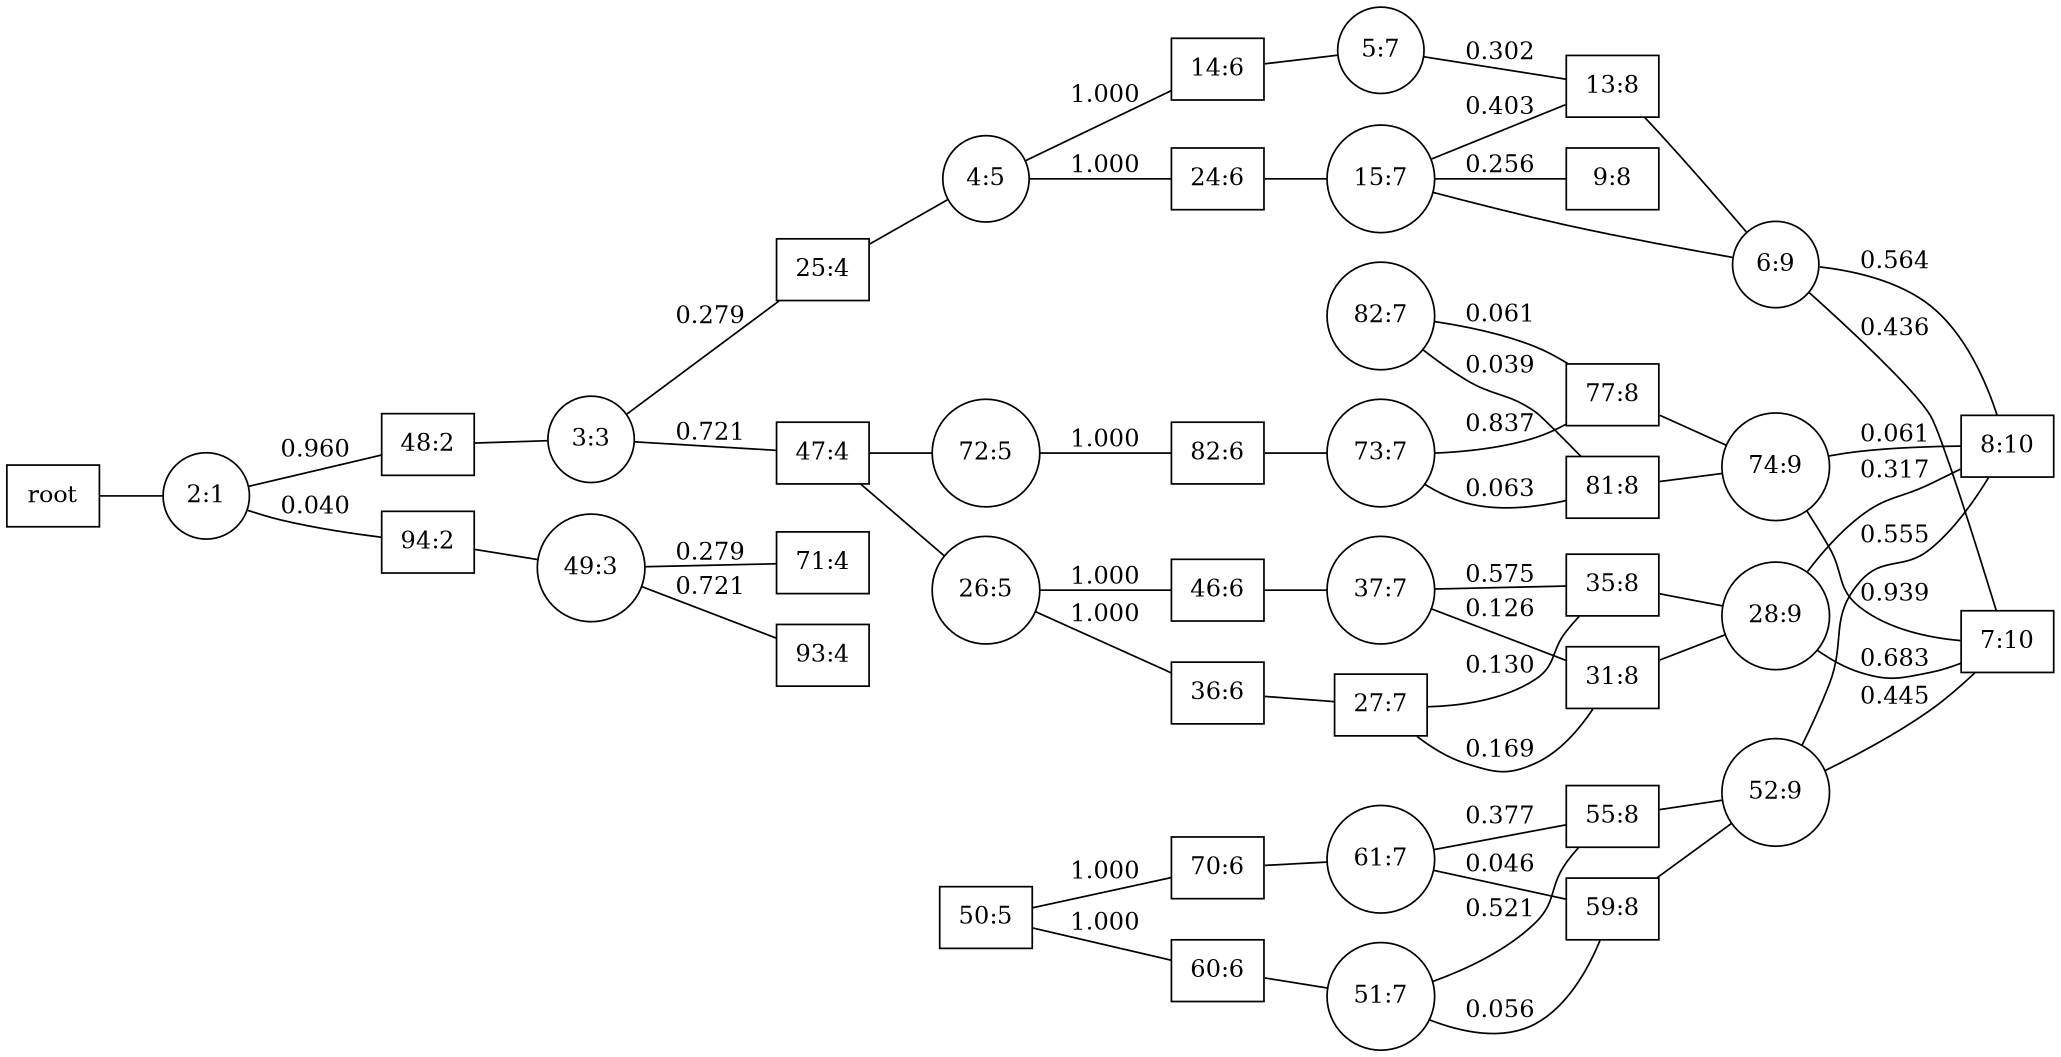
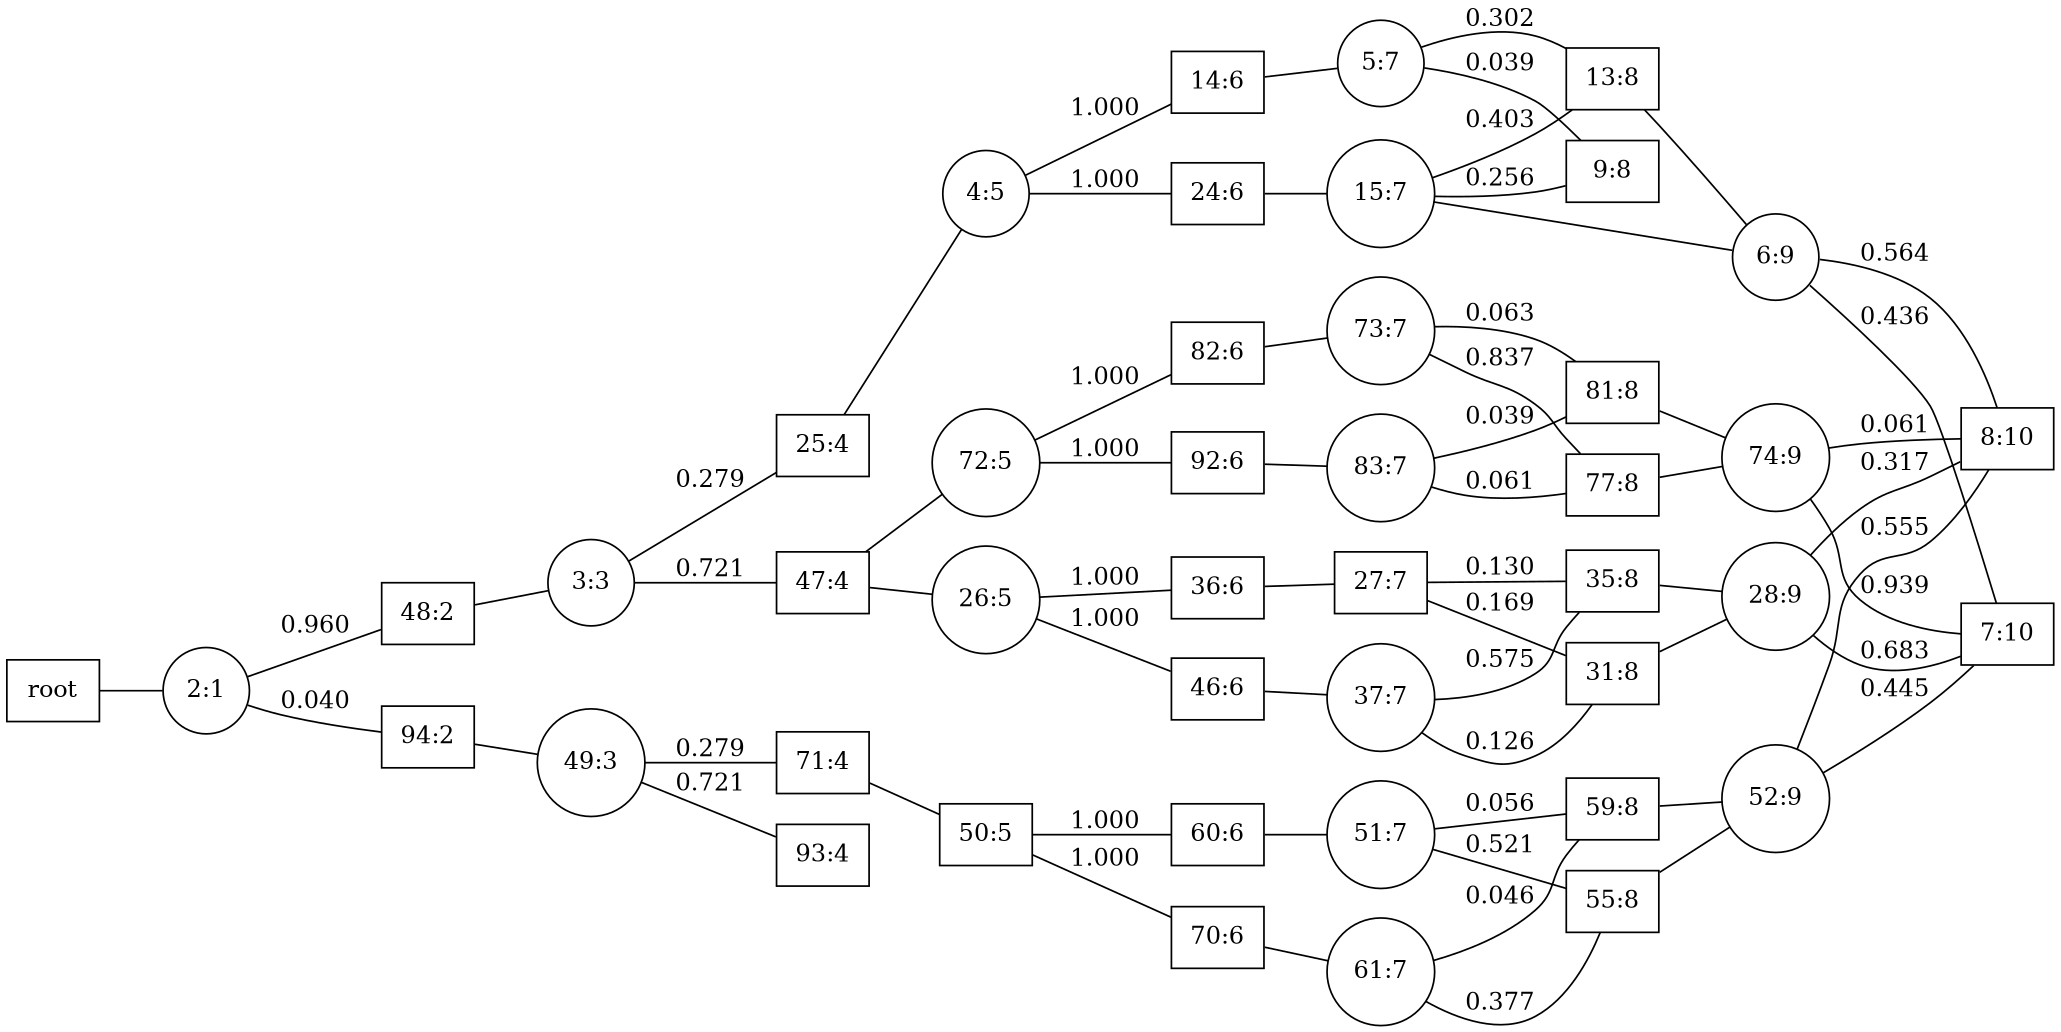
none -> (1510, 89)
(1381, 316) -> (1381, 468)
none -> (1218, 463)
none -> (905, 799)
